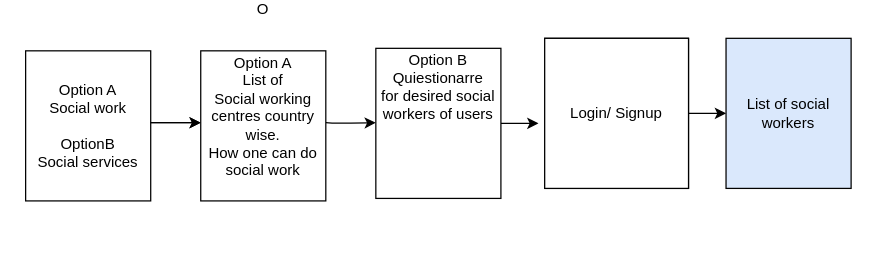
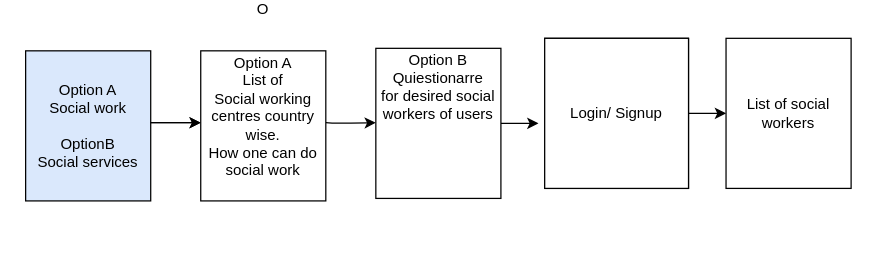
(788, 113) -> (788, 113)
(88, 126) -> (88, 126)
